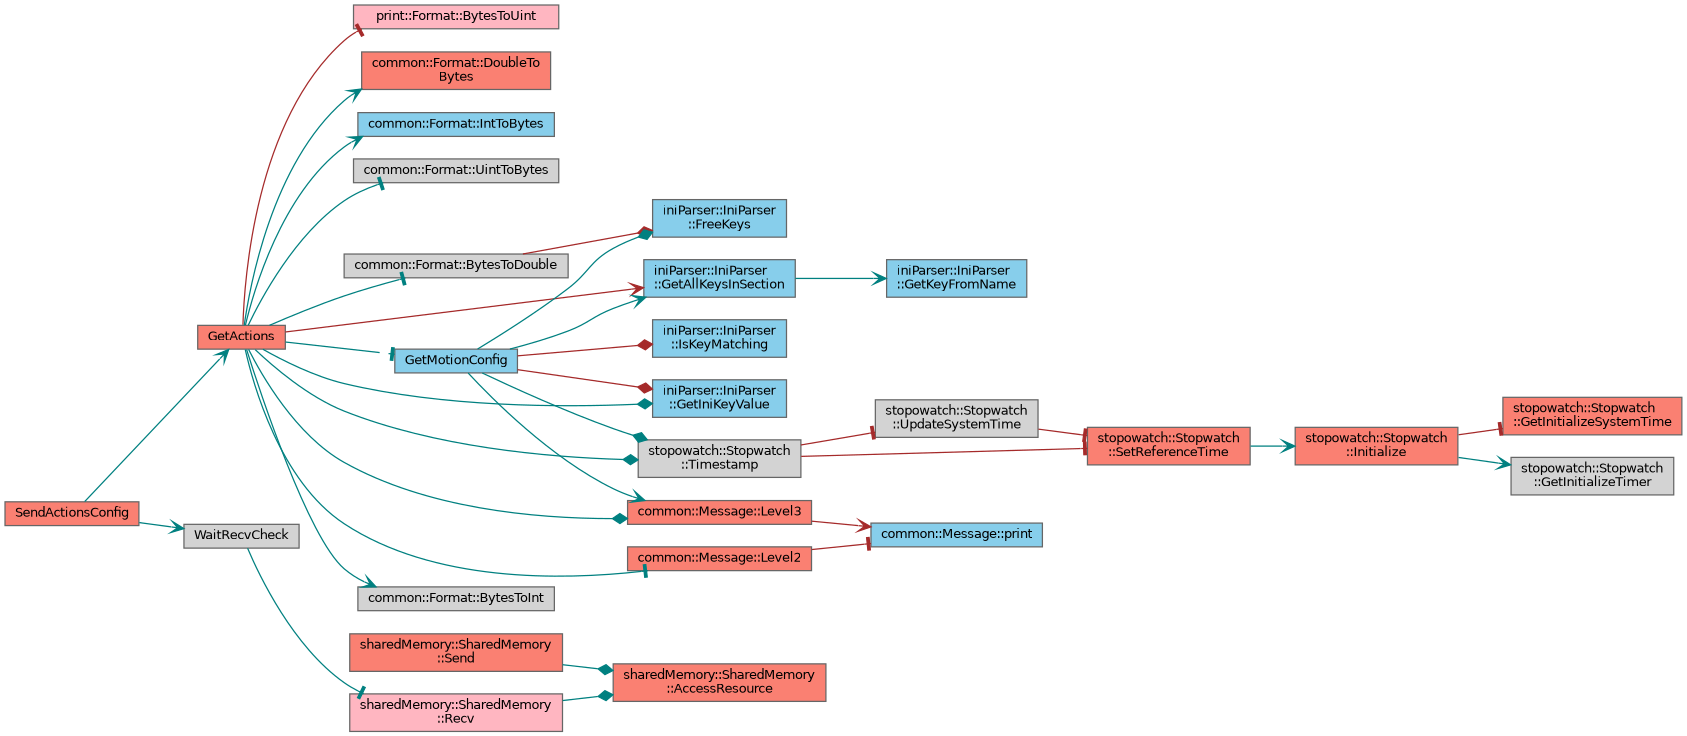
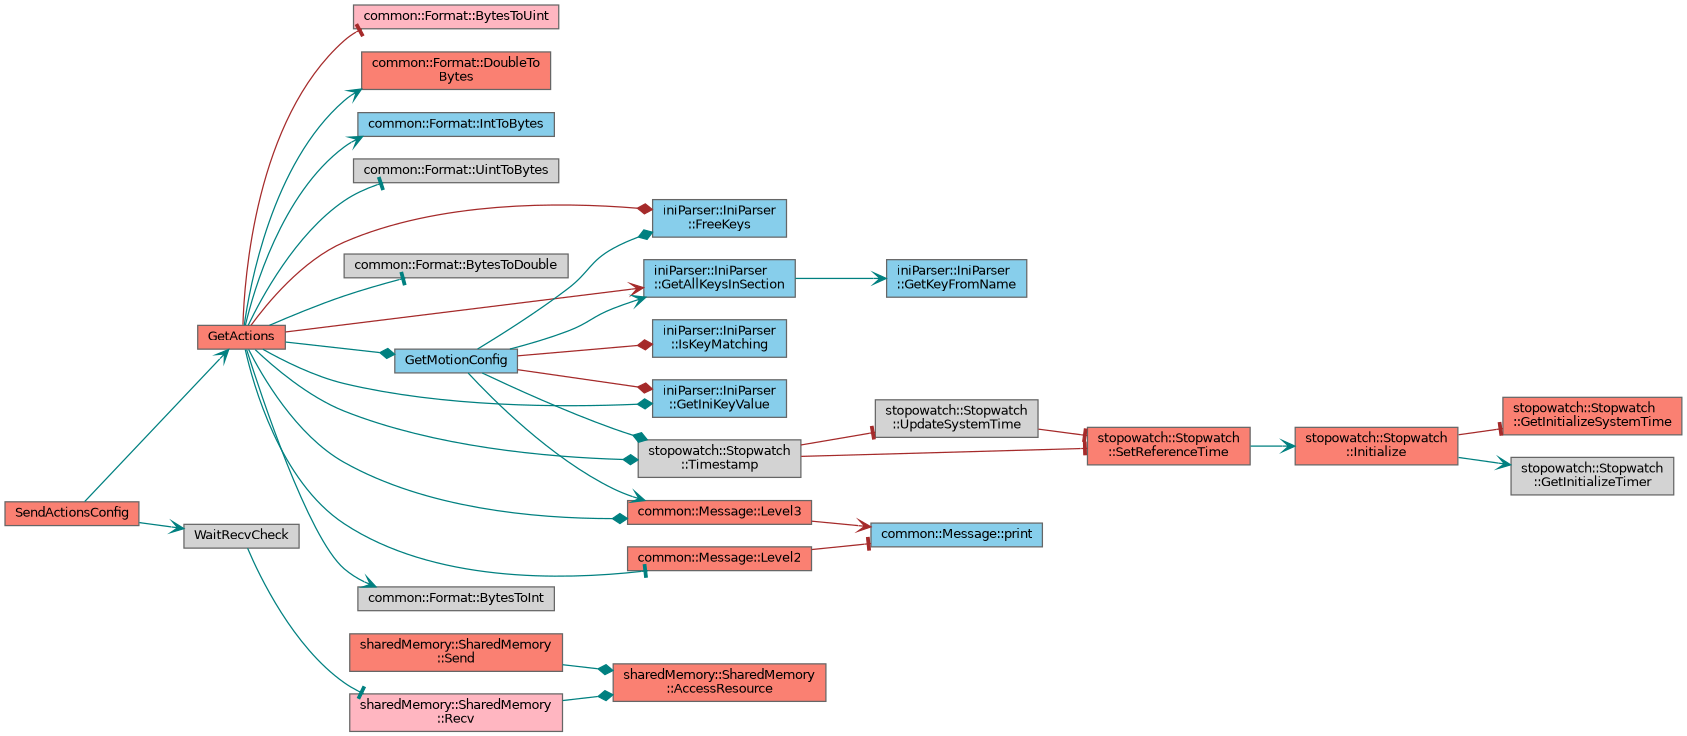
(456, 17) -> (456, 17)
(580, 244) -> (426, 217)
(333, 347) -> (333, 347)
